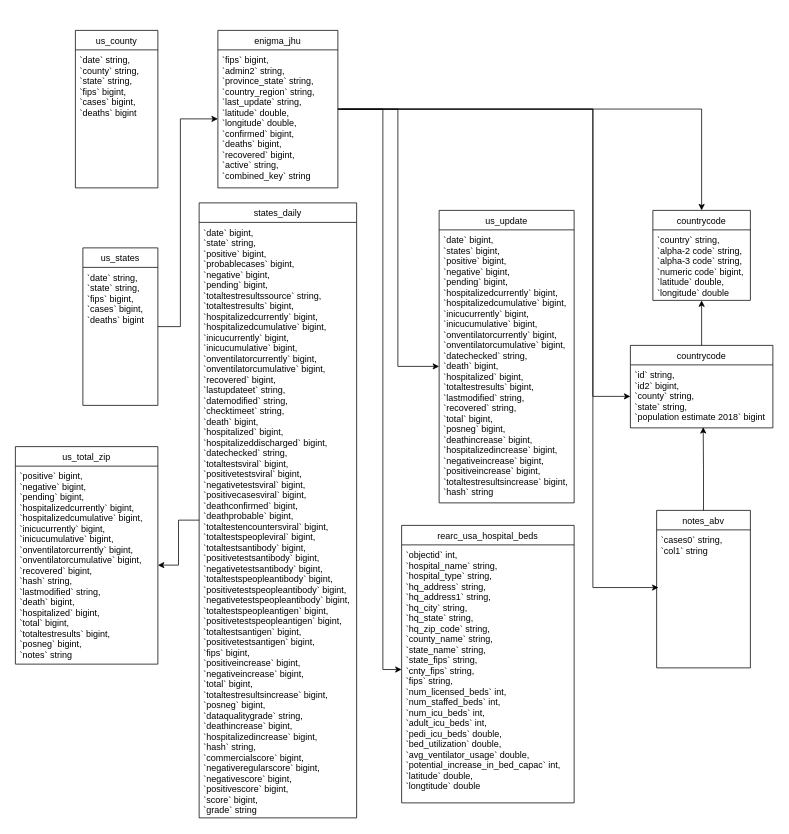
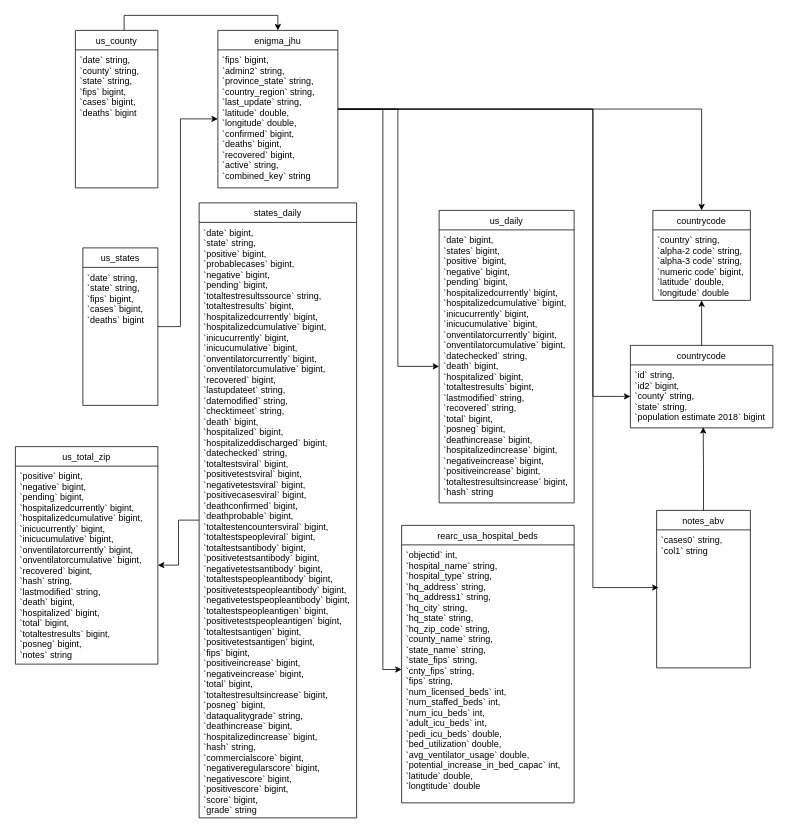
none -> (205, 15)
(506, 221) -> (506, 221)
